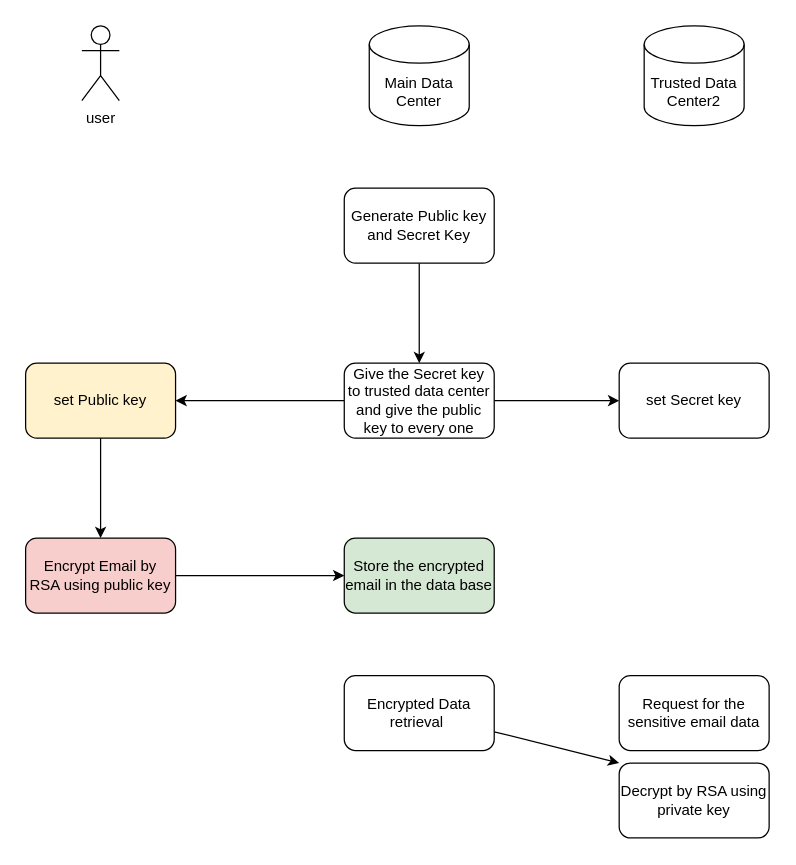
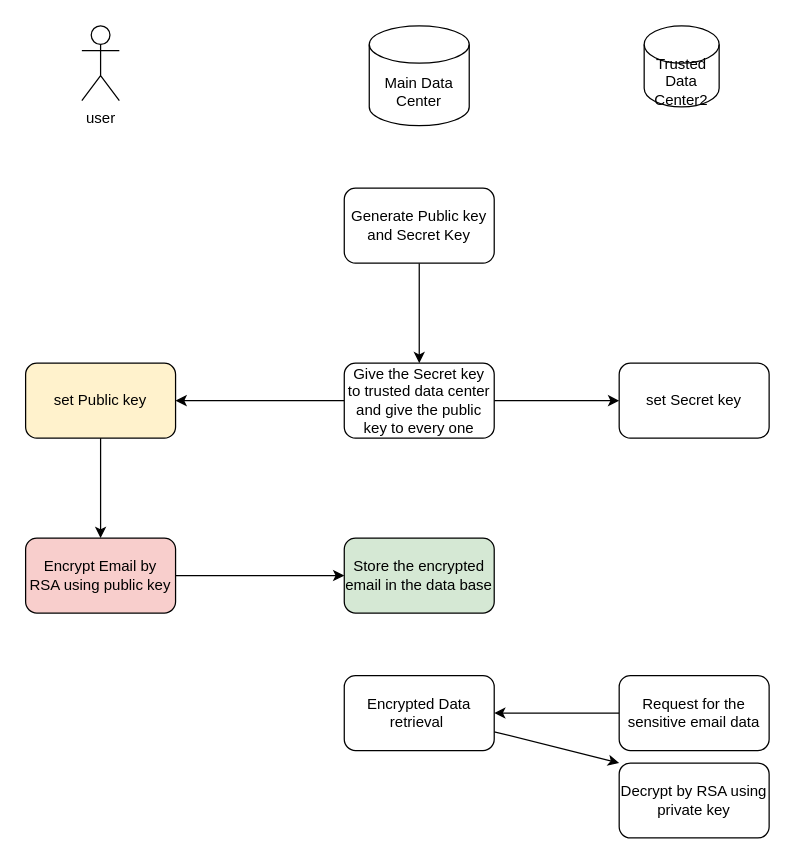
(694, 76) -> (682, 66)
none -> (561, 713)
